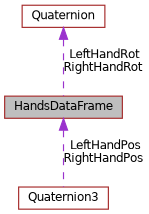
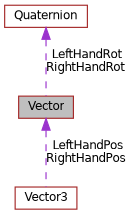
(64, 107) -> (46, 107)
(64, 198) -> (46, 198)
